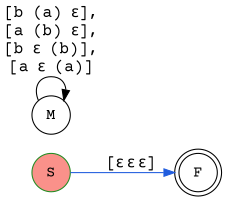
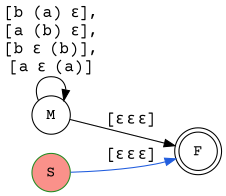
none -> (117, 131)
